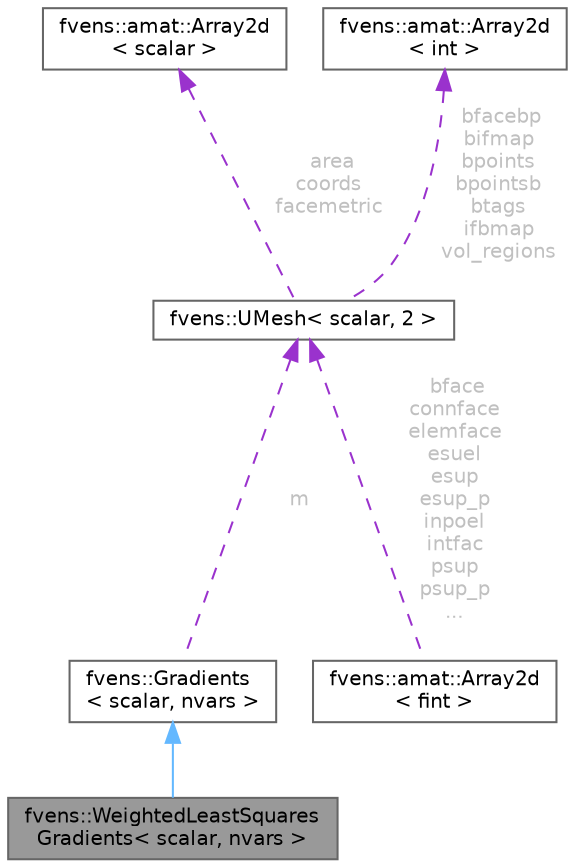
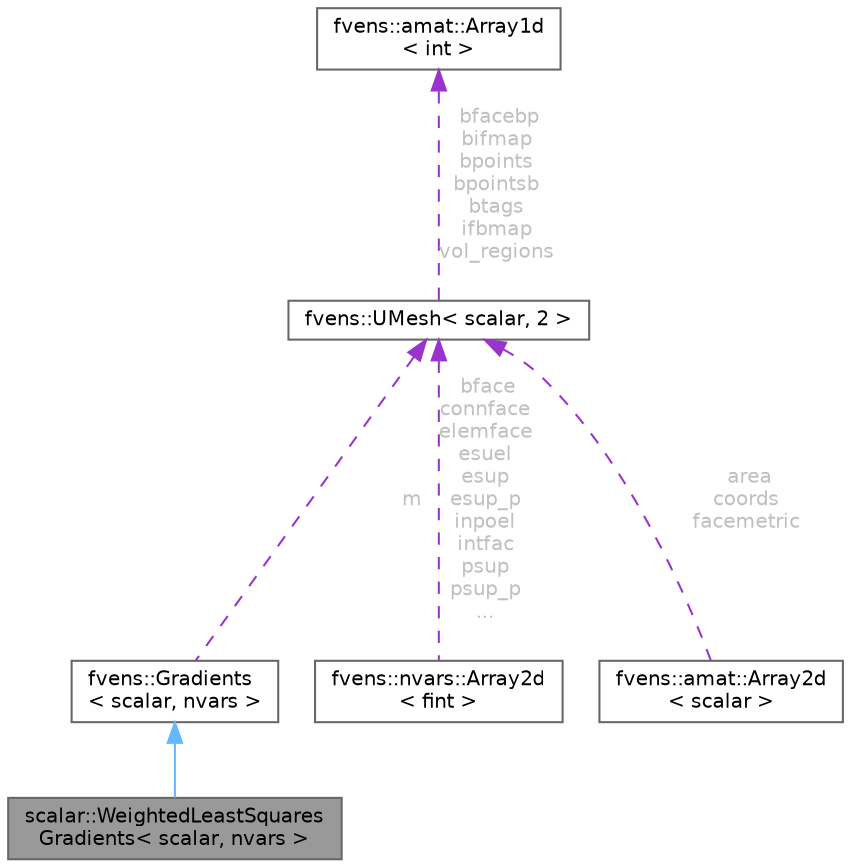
(445, 39) -> (439, 39)
(242, 195) -> (628, 489)
(435, 691) -> (439, 691)
(173, 829) -> (175, 829)
